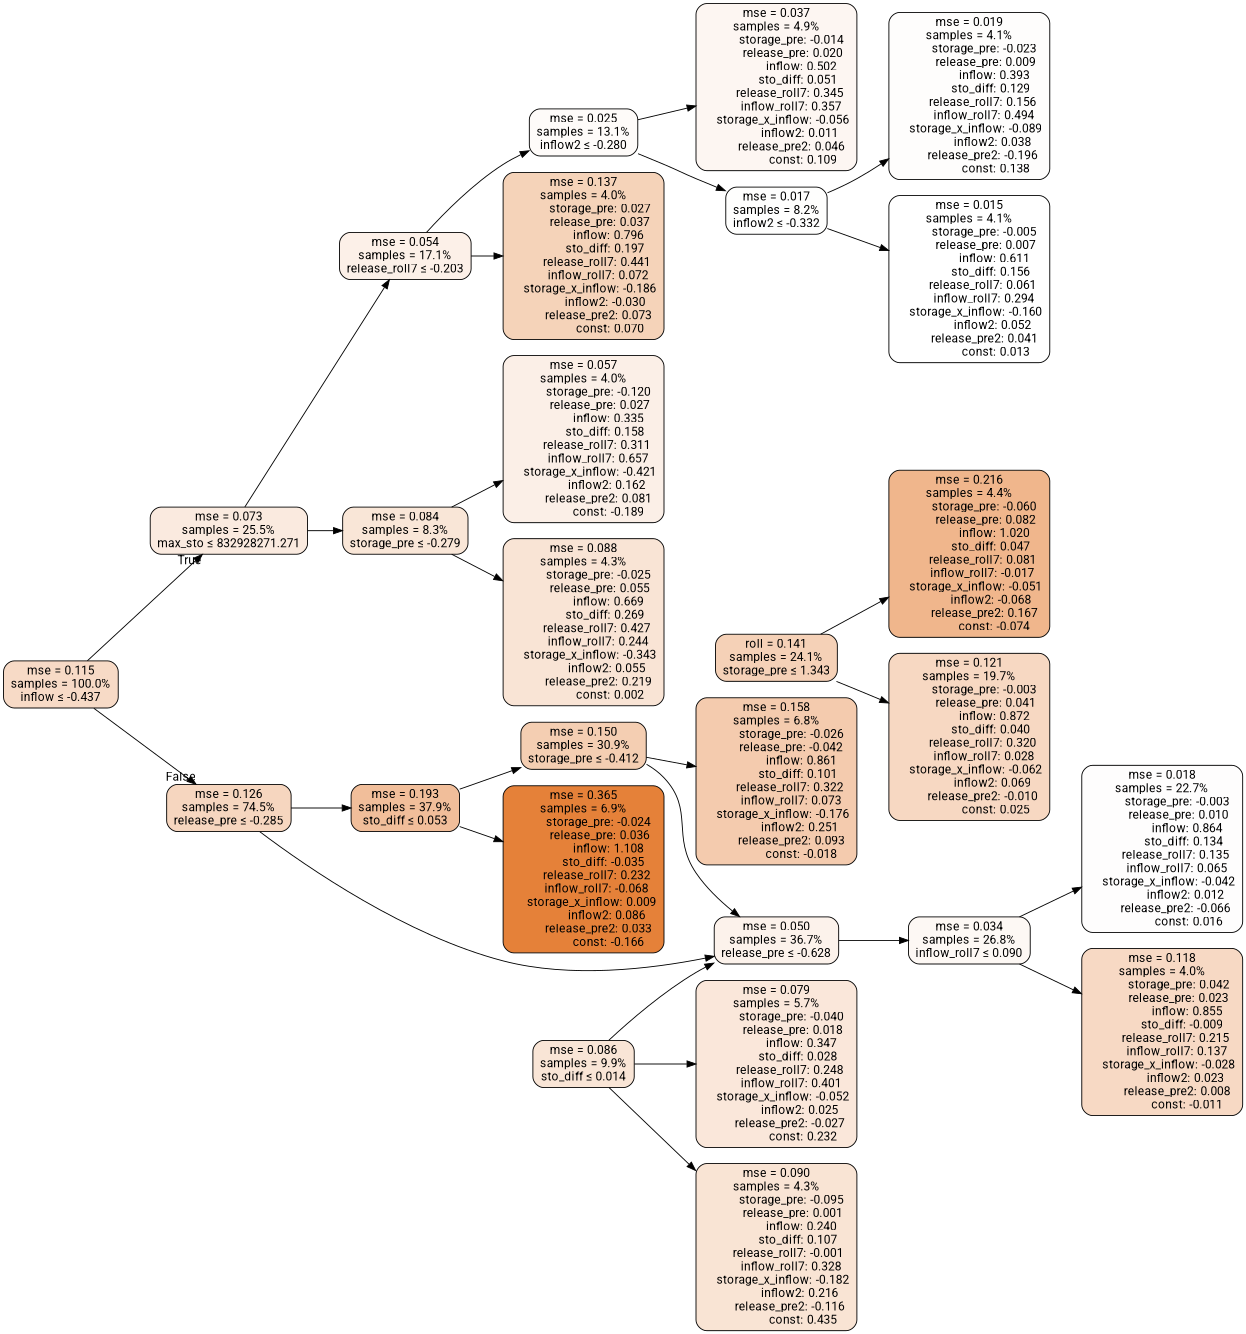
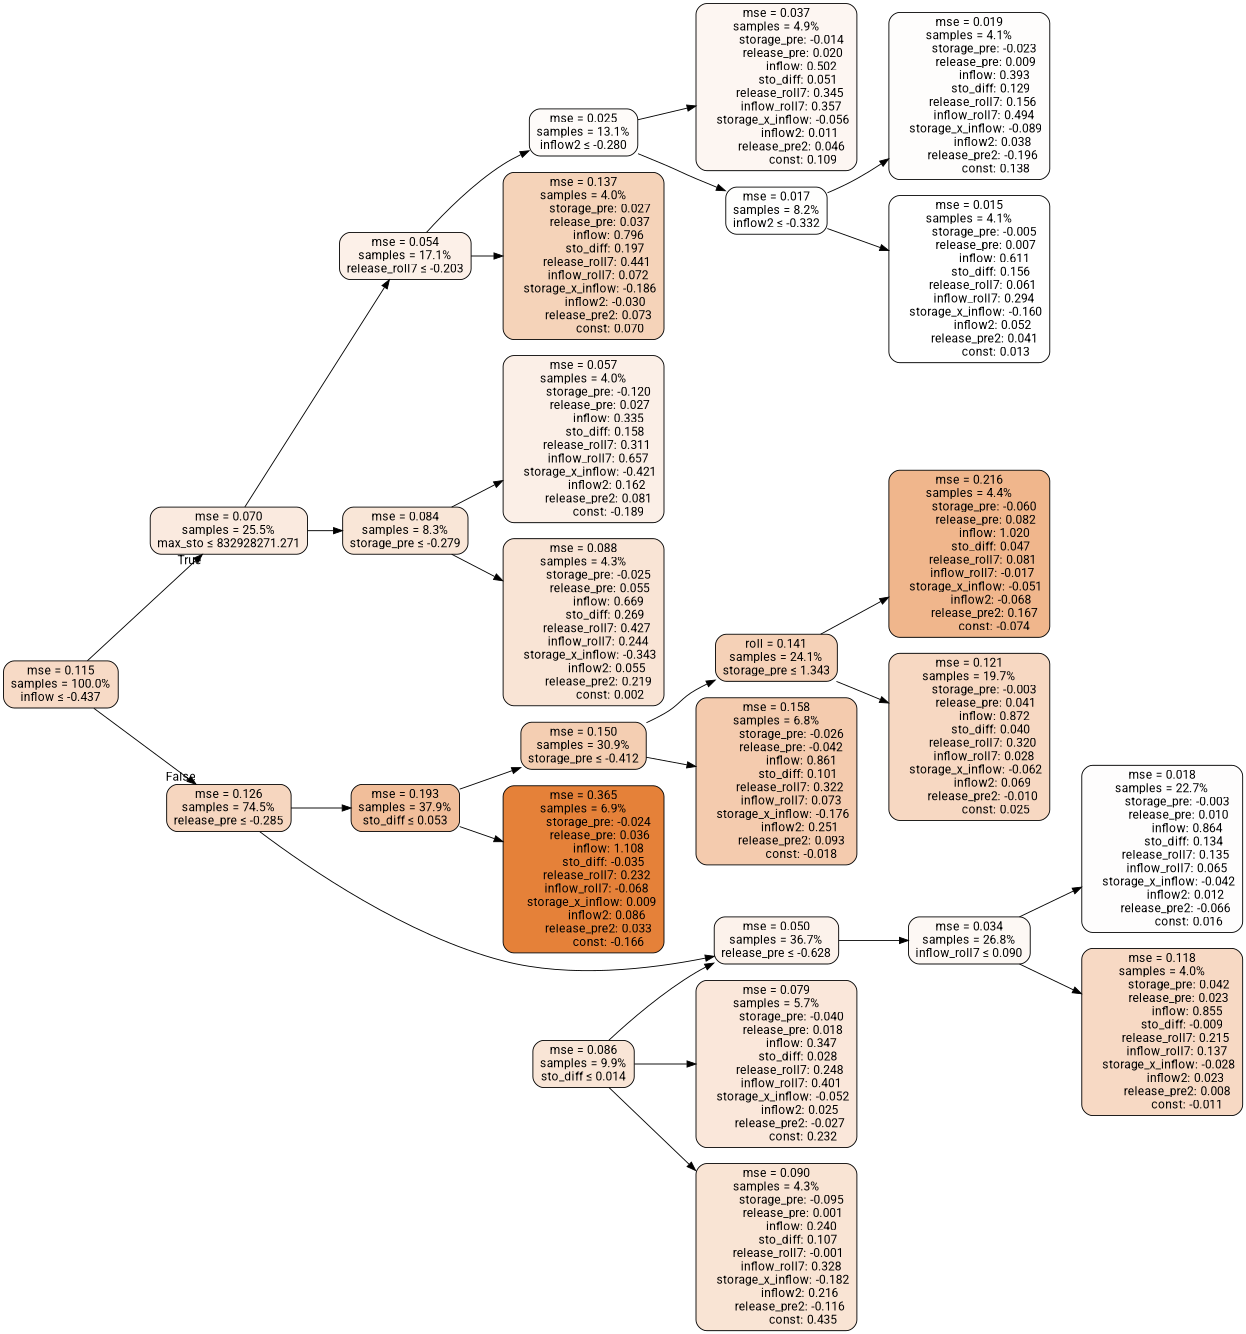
(229, 531) -> (229, 531)
(684, 840) -> (677, 704)
